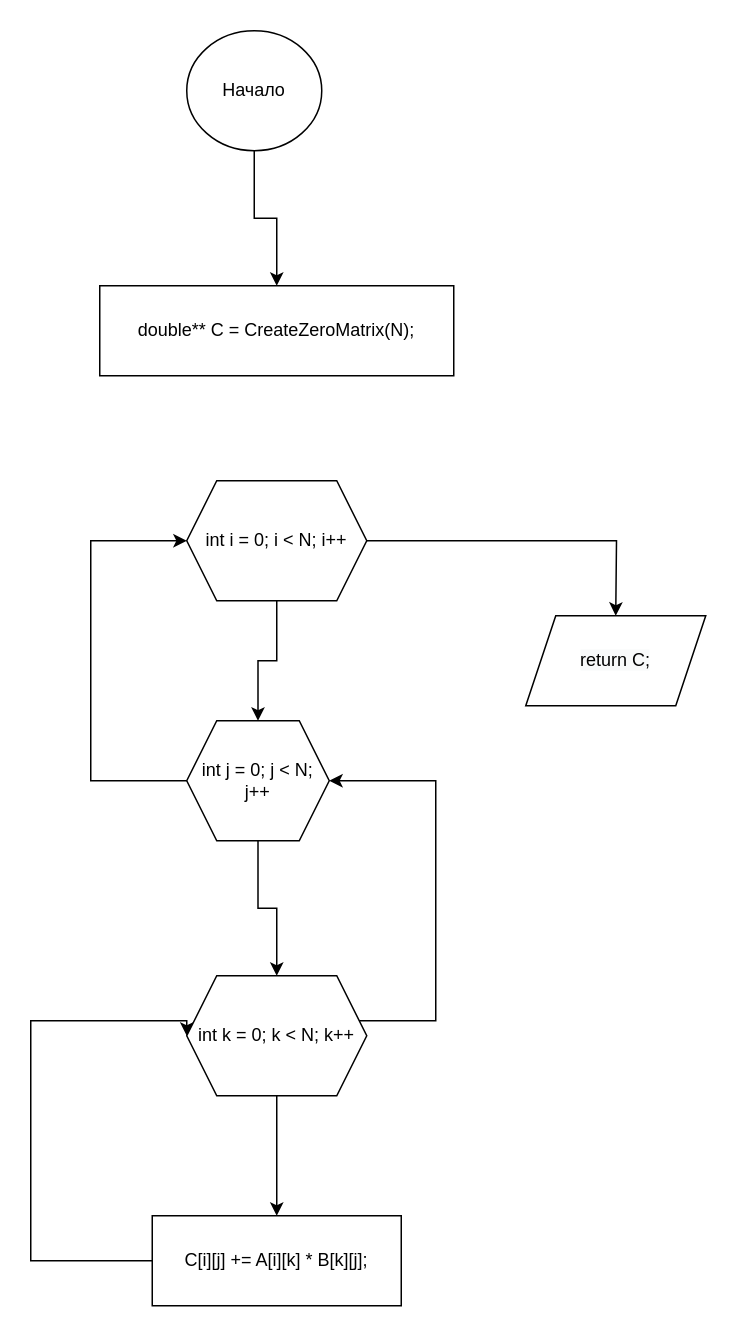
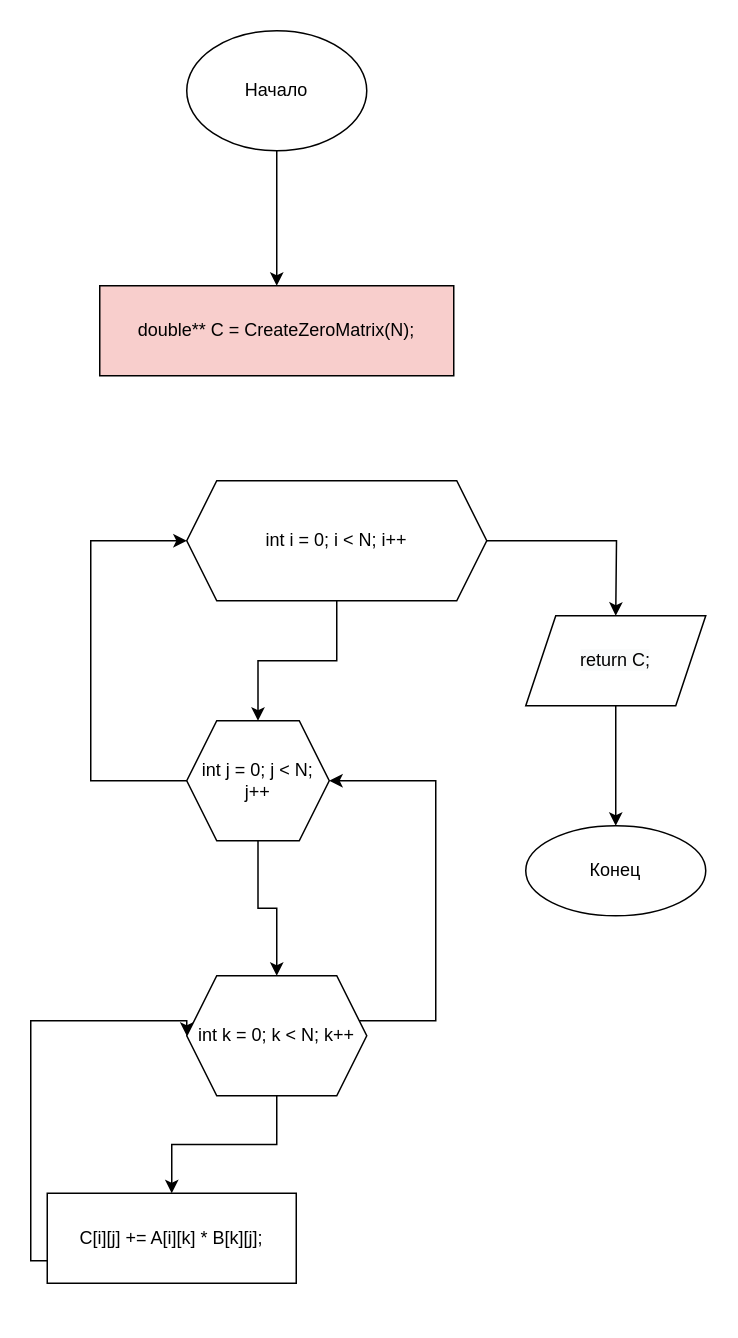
(254, 91) -> (277, 91)
(277, 331) -> (277, 331)
(277, 541) -> (337, 541)
none -> (616, 761)
none -> (616, 871)
(277, 1261) -> (172, 1238)
